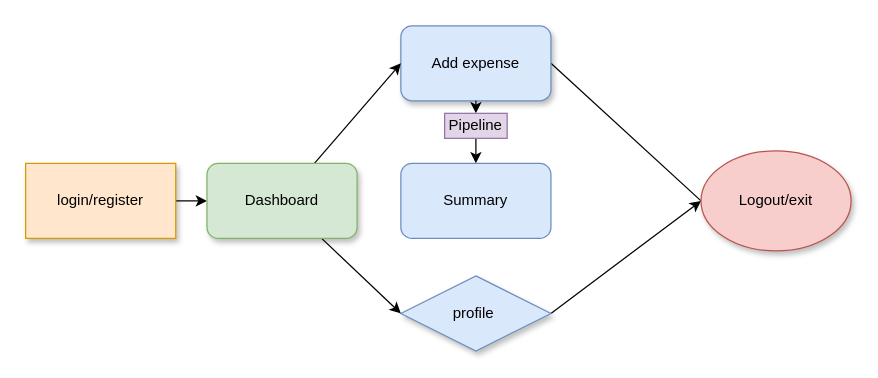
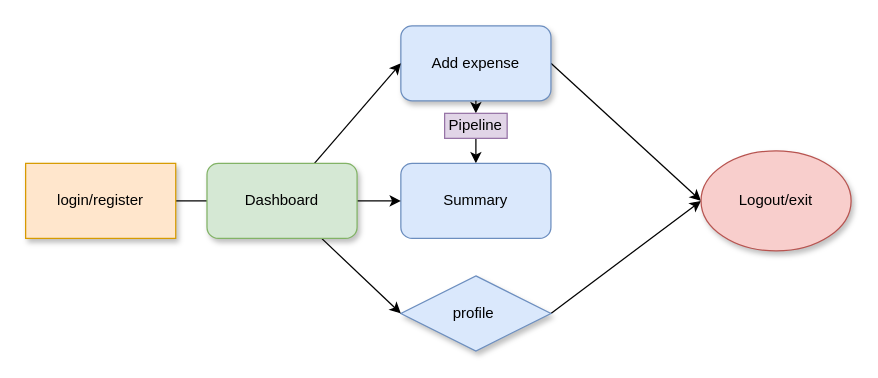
(696, 197) -> (693, 194)
(197, 201) -> (200, 201)
none -> (374, 201)
